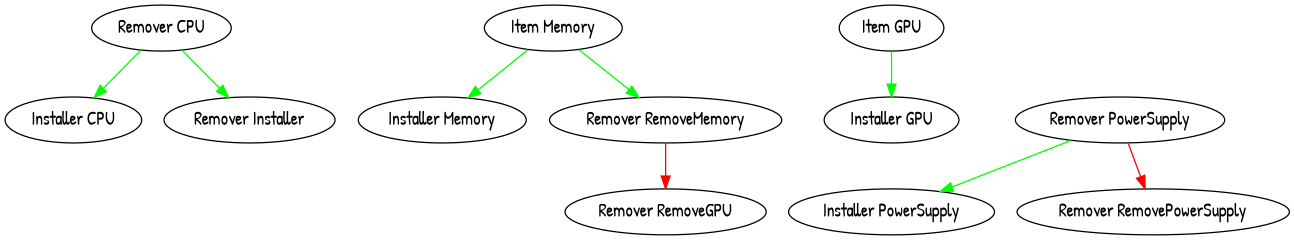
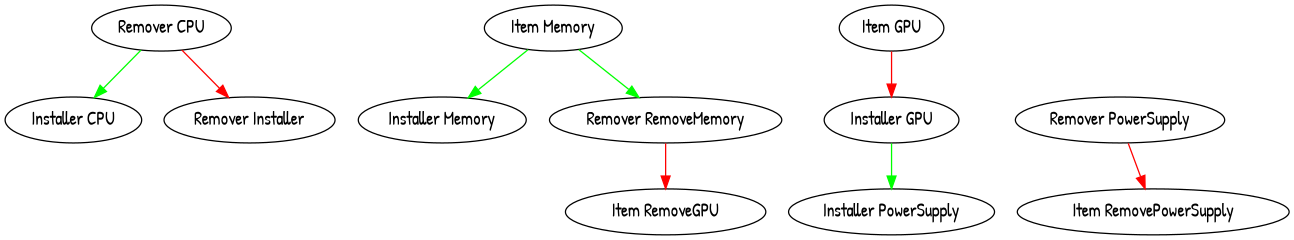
(892, 68) -> (892, 68)
(201, 69) -> (201, 69)
(1012, 164) -> (892, 160)
(666, 212) -> (666, 212)
(1153, 212) -> (1153, 212)
